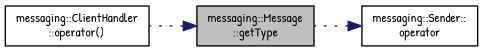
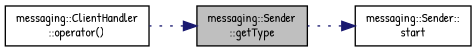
(255, 26) -> (252, 26)
(420, 26) -> (413, 26)
